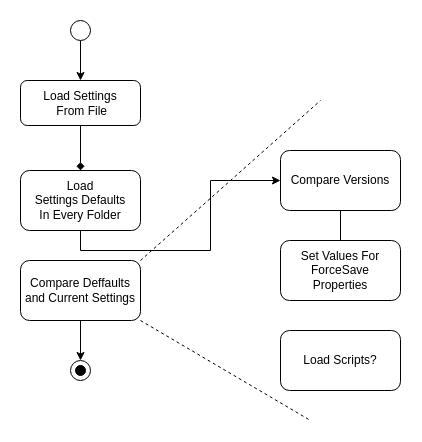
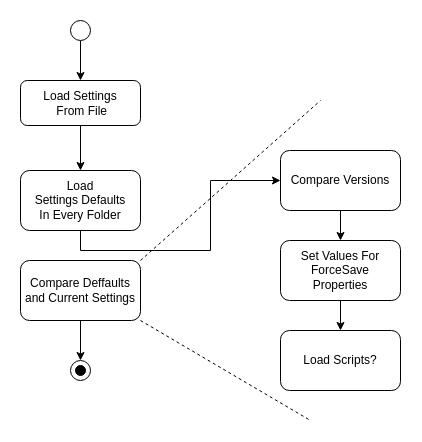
(81, 162) -> (81, 162)
(341, 235) -> (341, 232)
none -> (341, 312)
